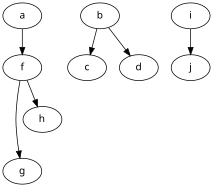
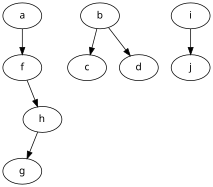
(16, 116) -> (34, 142)
